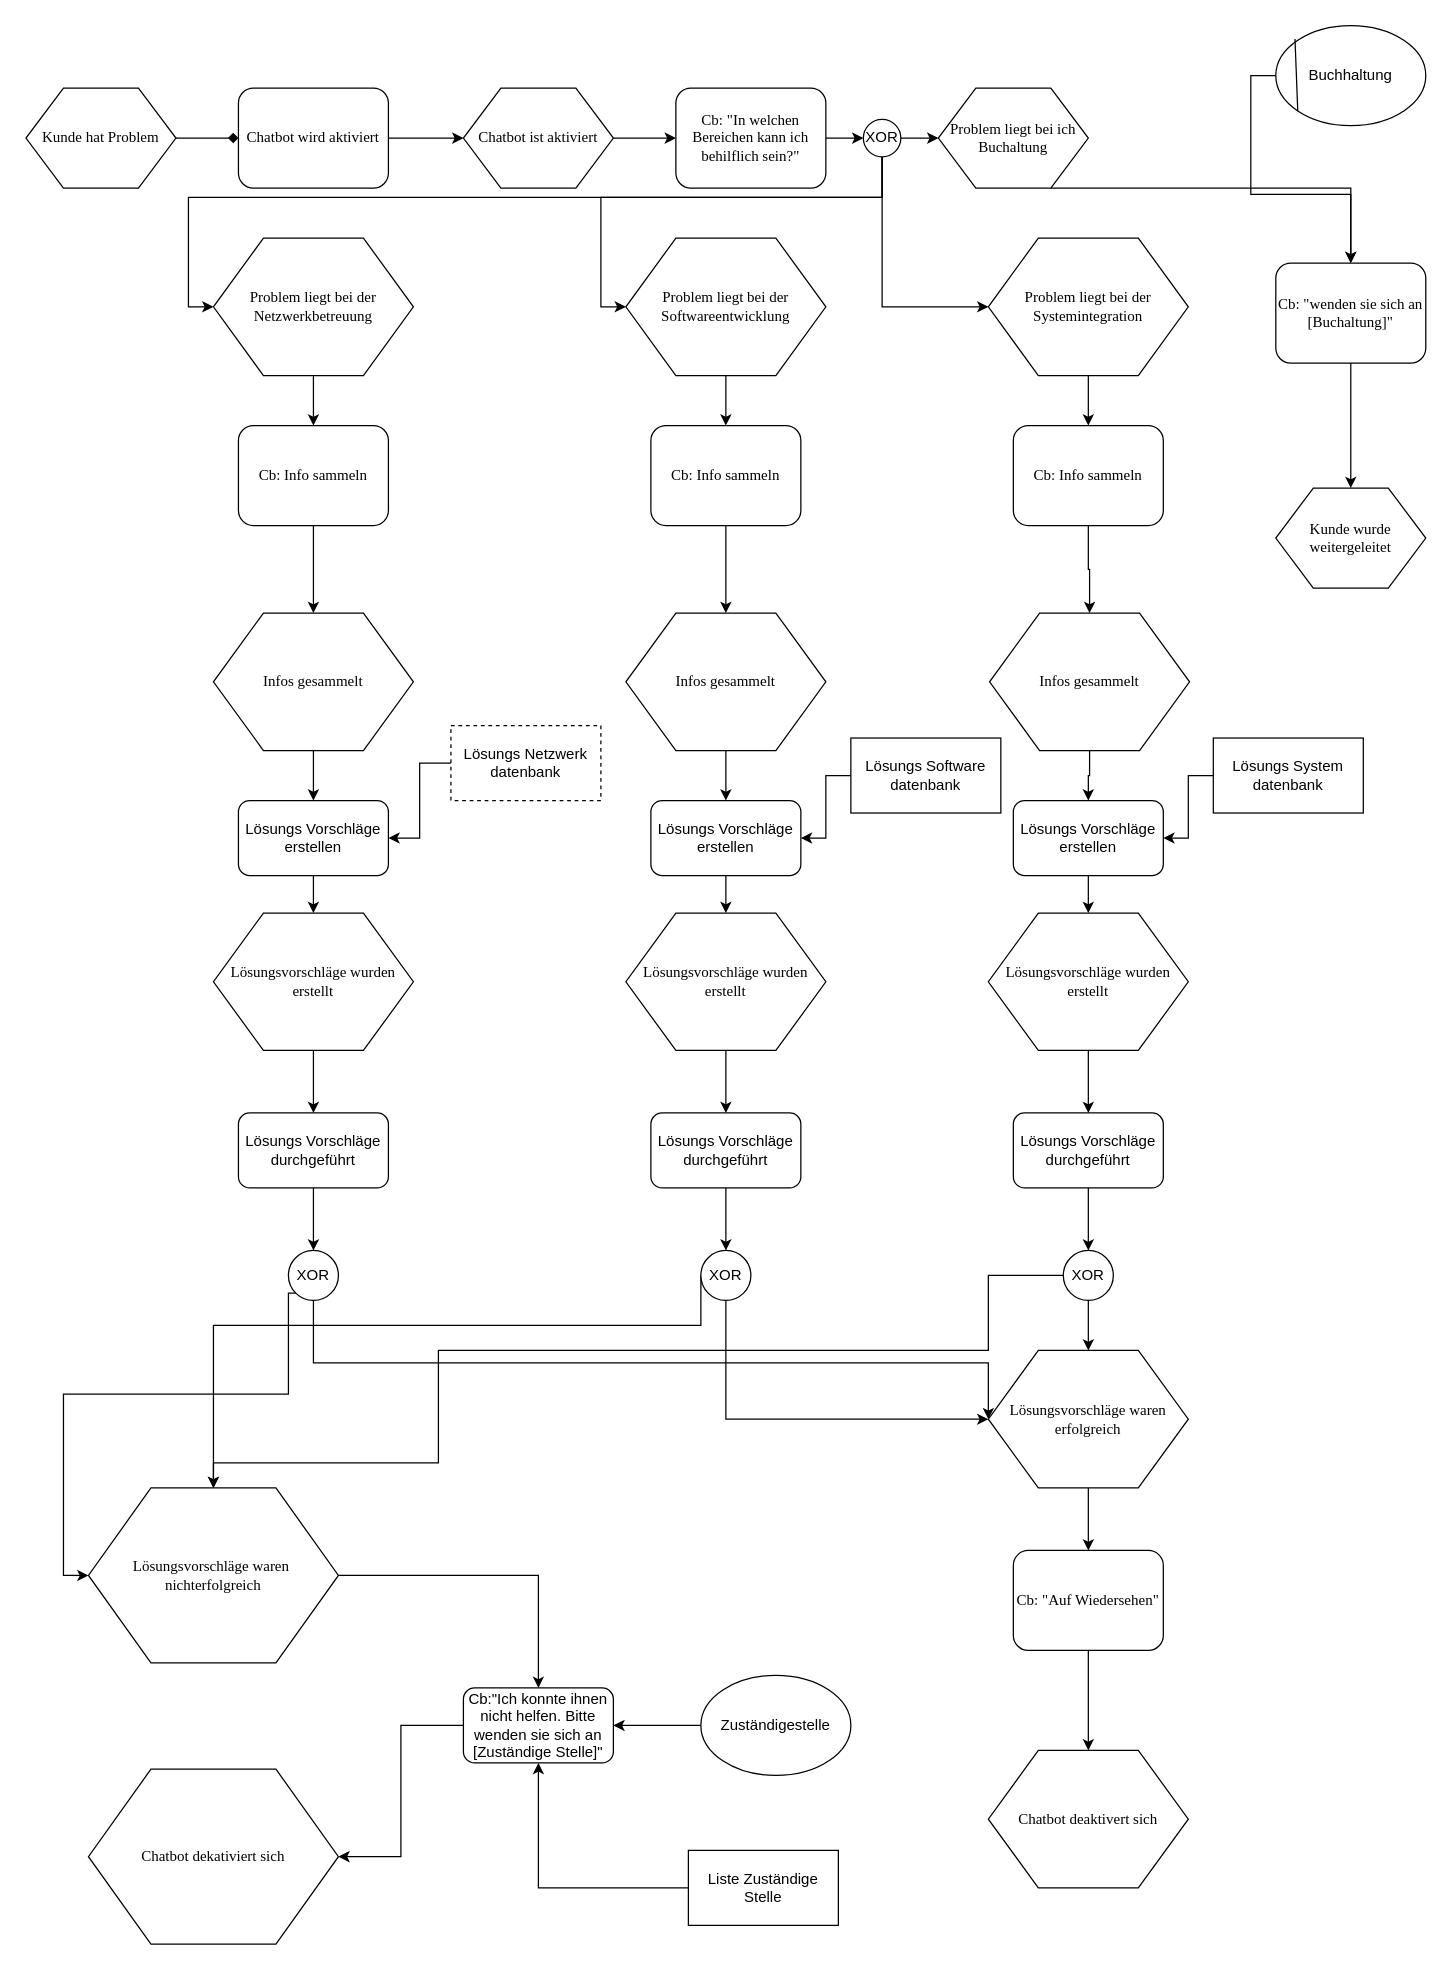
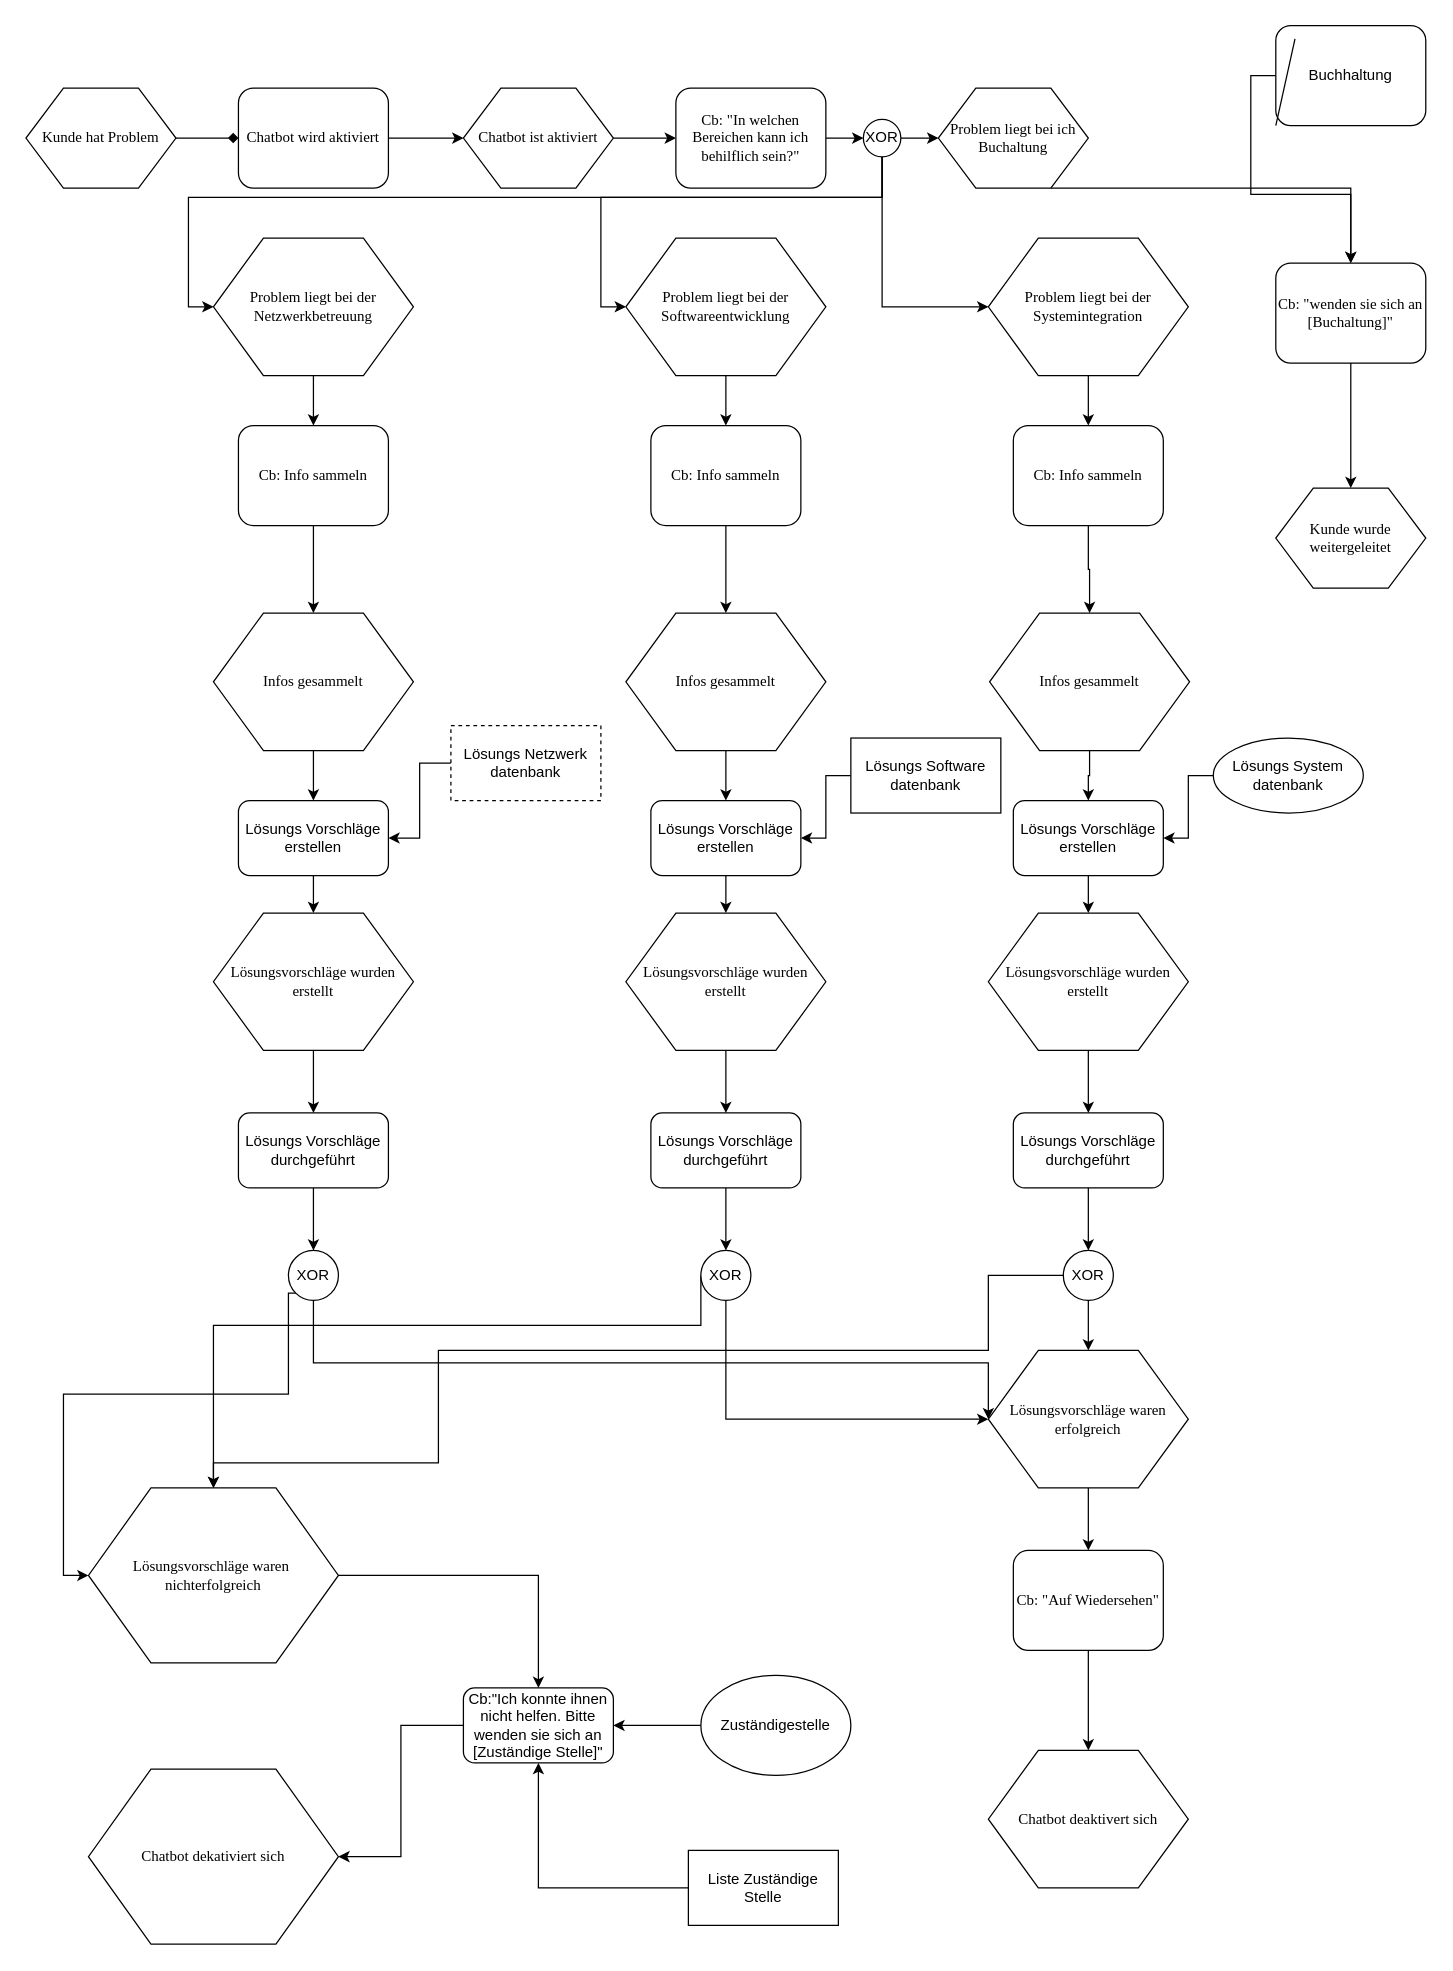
(1351, 76) -> (1351, 76)
(1288, 776) -> (1288, 776)
